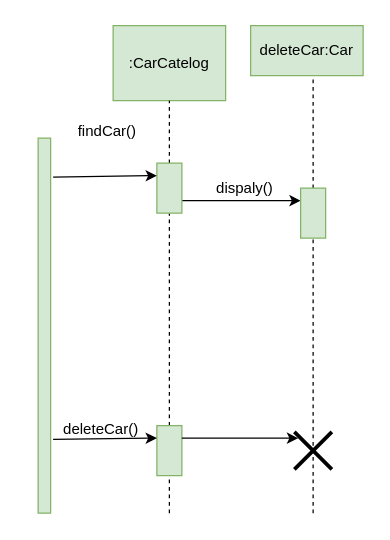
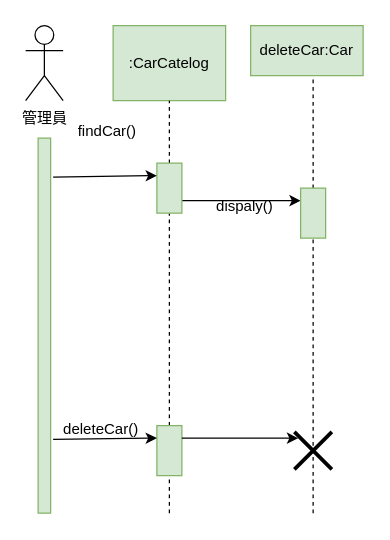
none -> (44, 63)
(244, 188) -> (244, 207)
